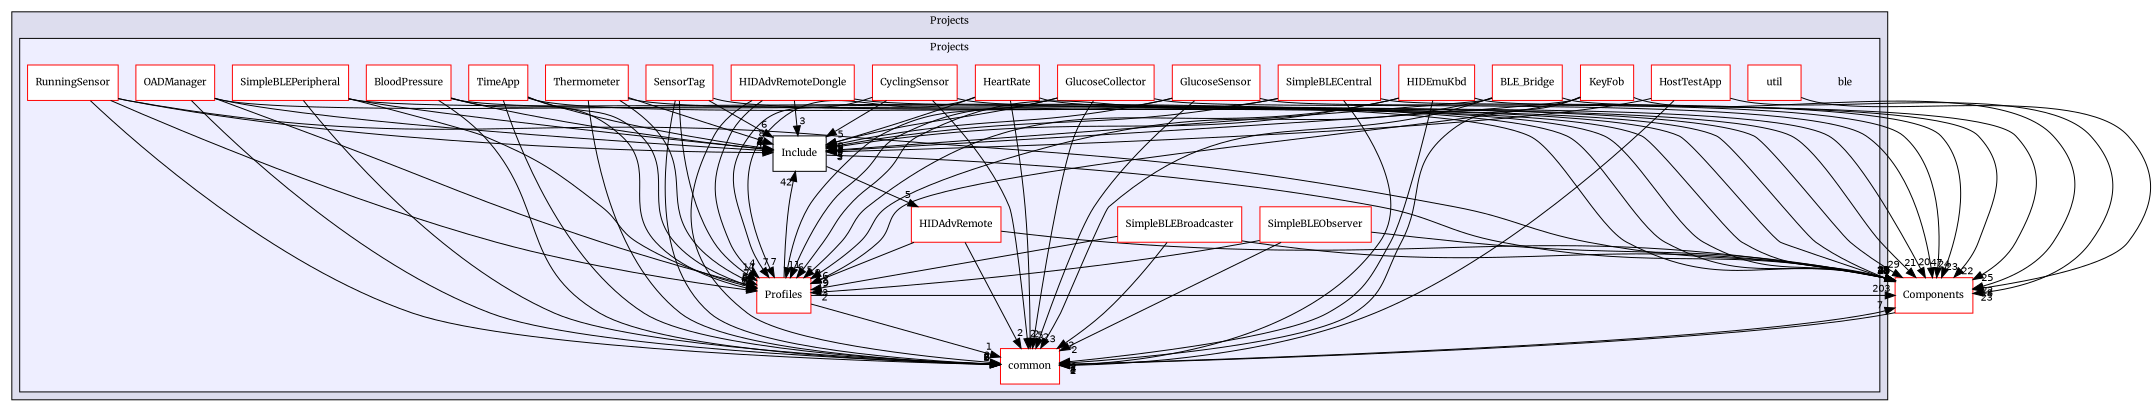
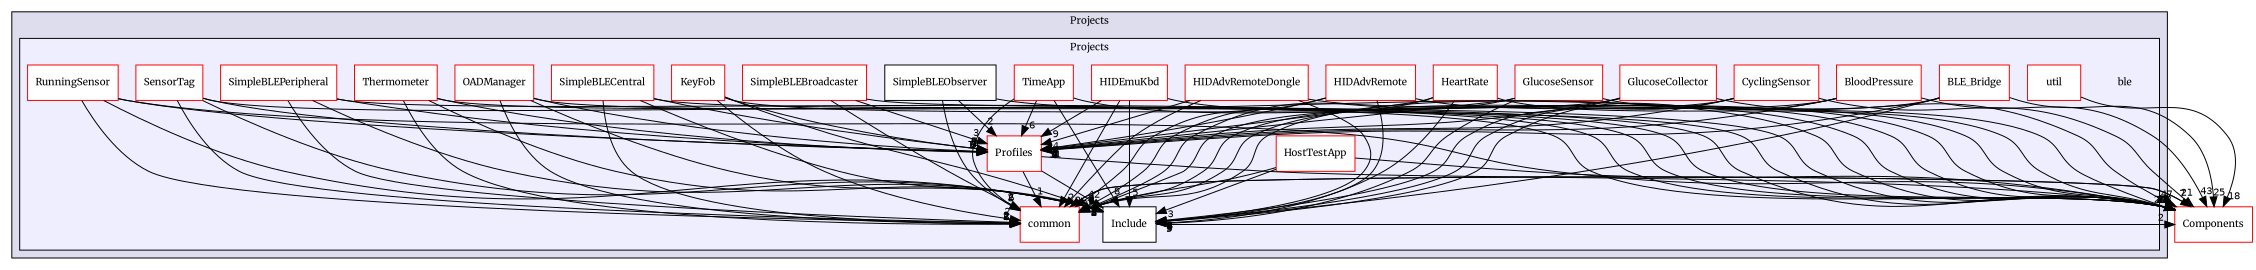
(863, 183) -> (1309, 200)
(1316, 225) -> (940, 83)
